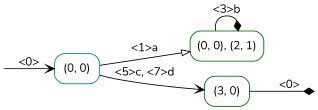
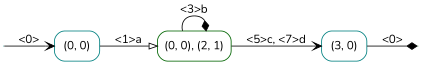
(148, 84) -> (272, 46)
(227, 91) -> (344, 46)
